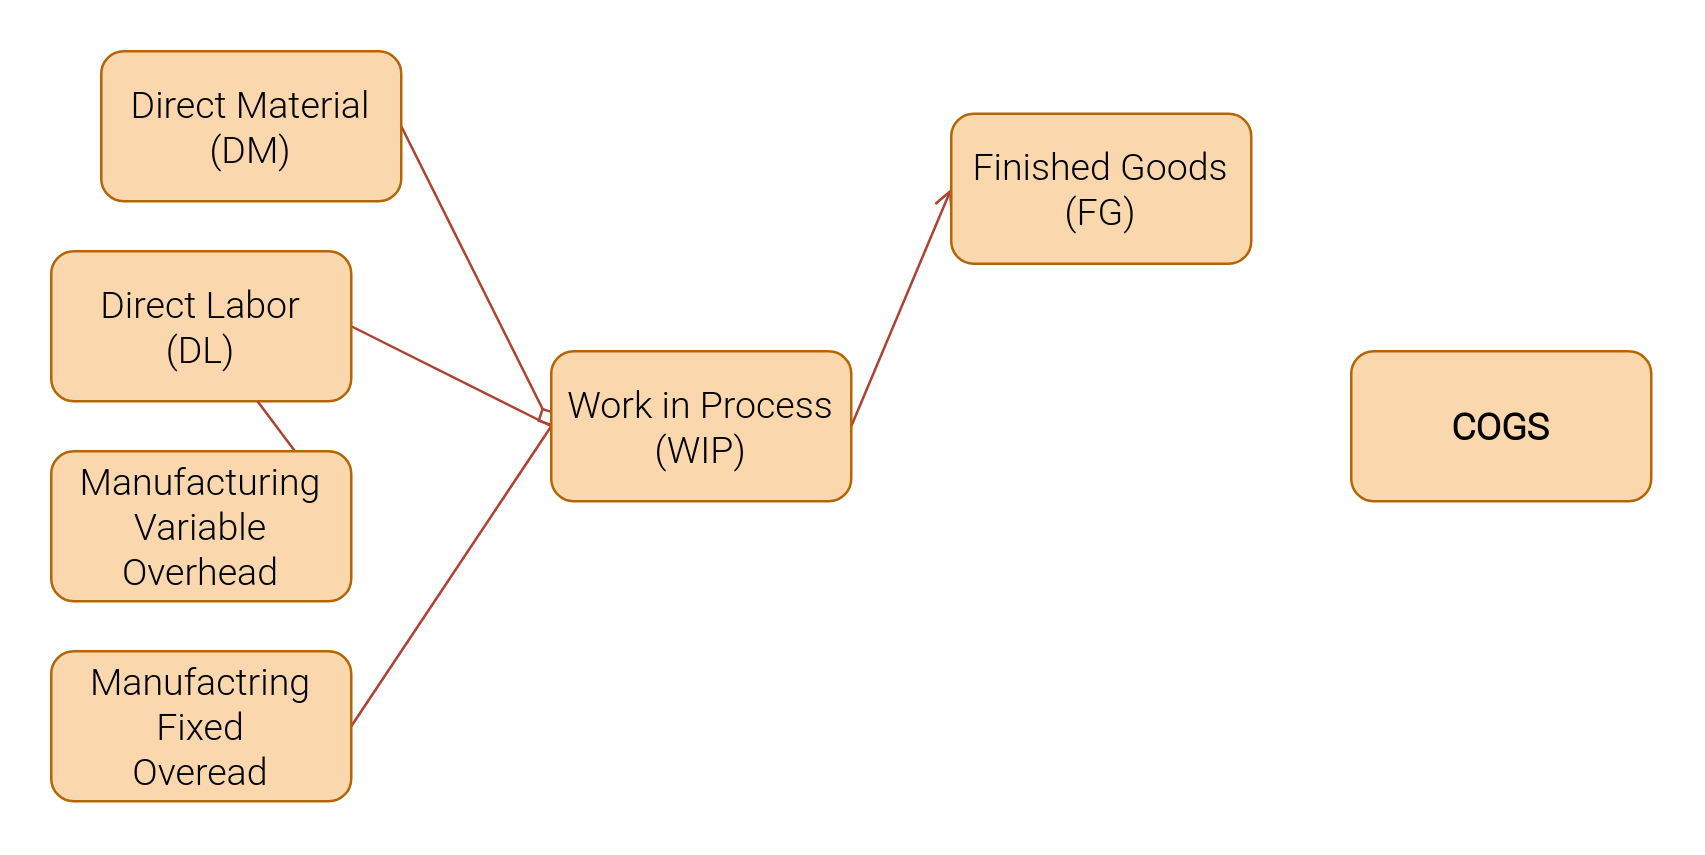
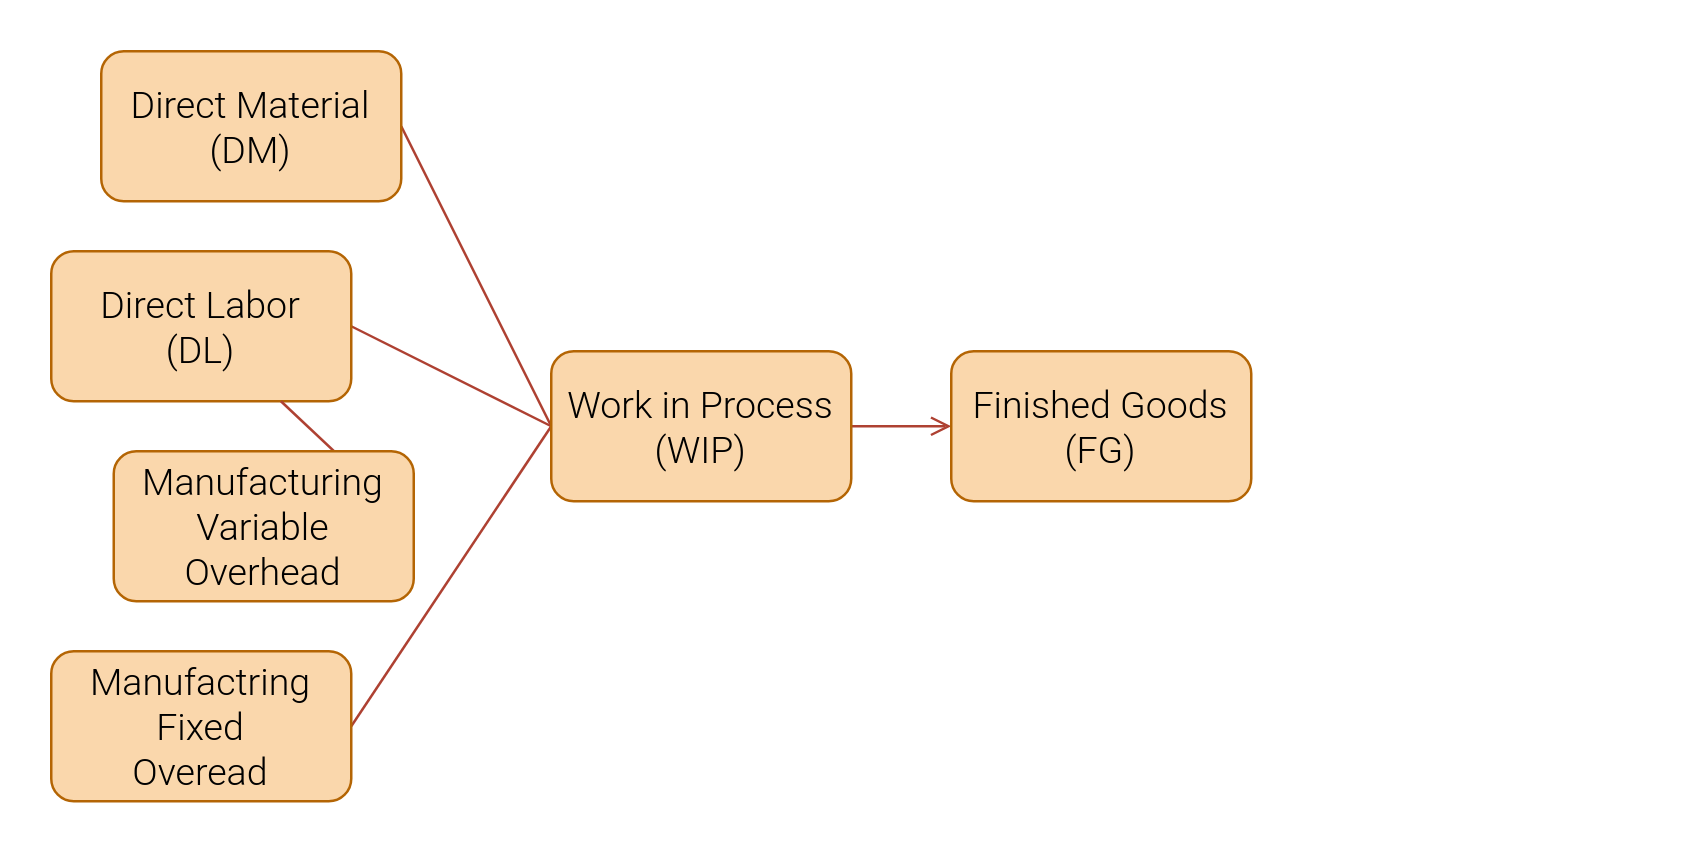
(1101, 189) -> (1101, 426)
(542, 408) -> (545, 414)
(1501, 426) -> none
(201, 526) -> (264, 526)
